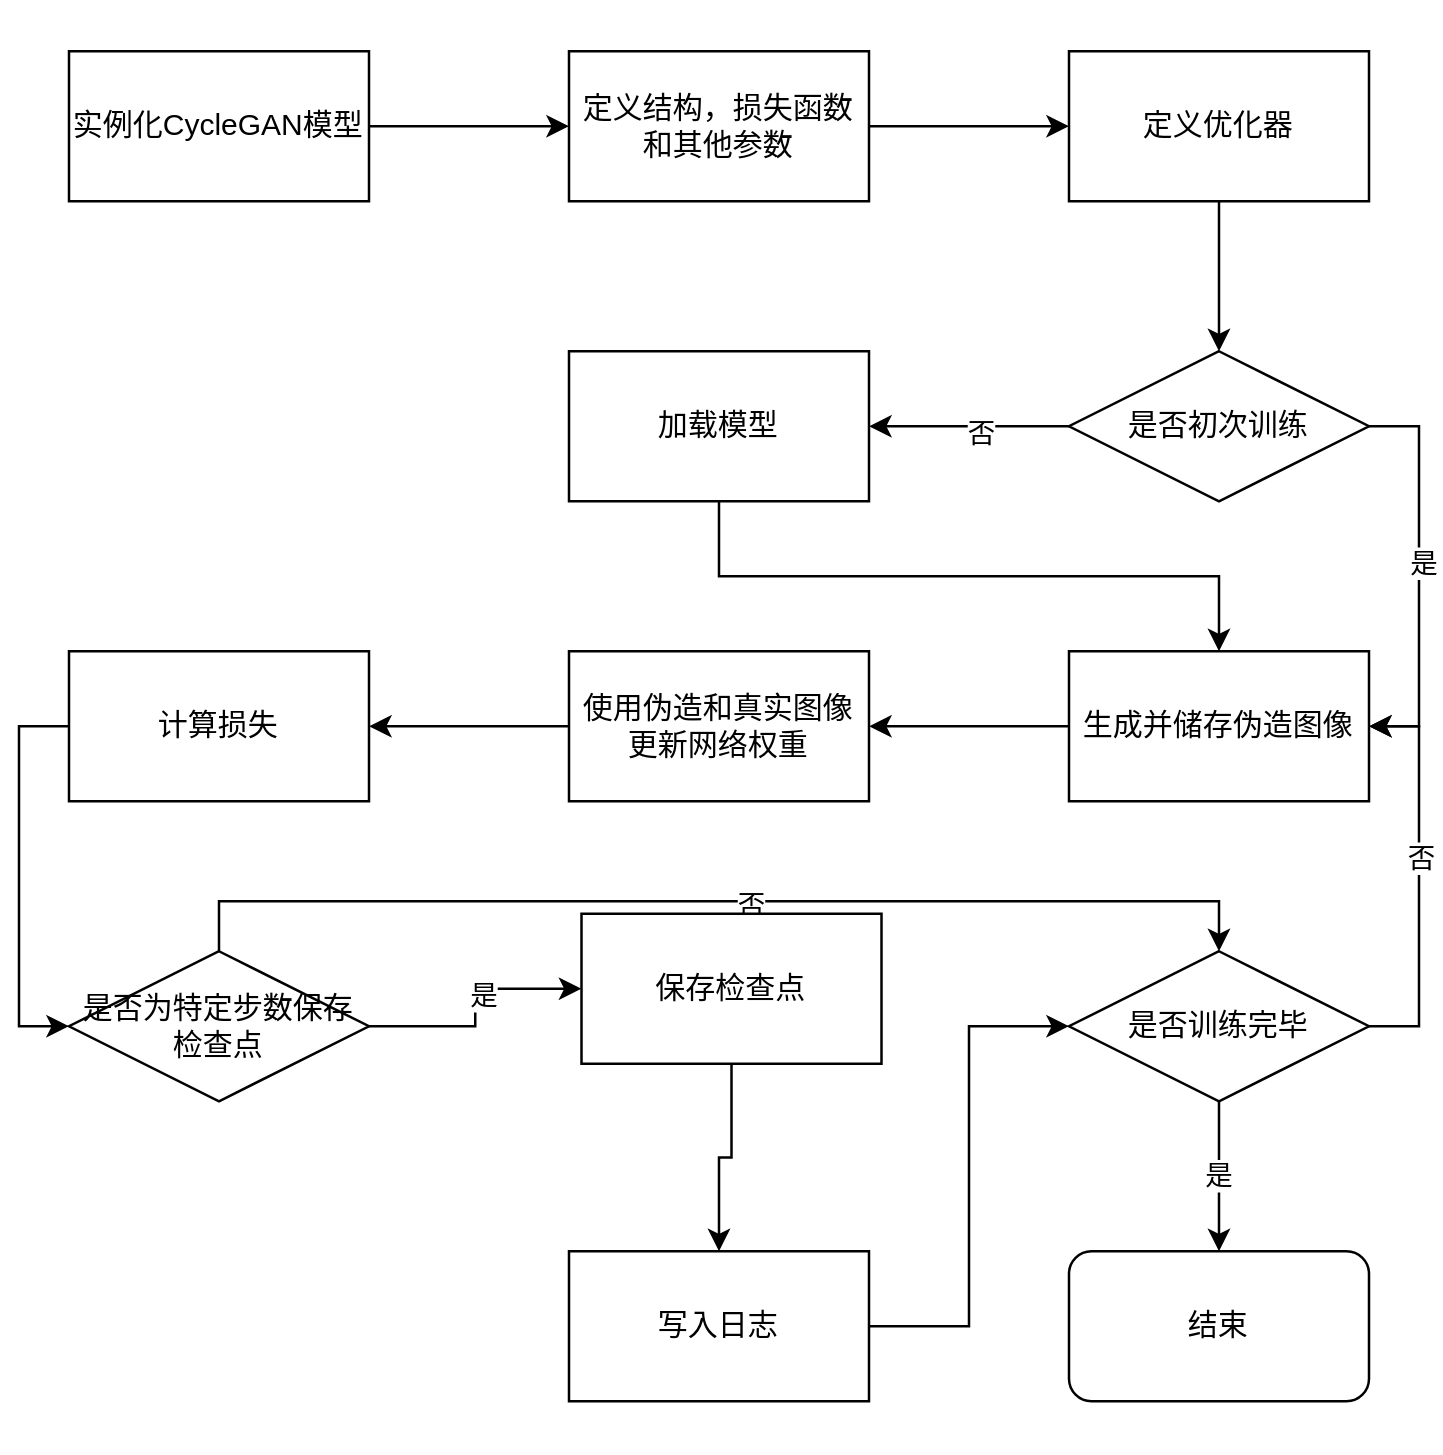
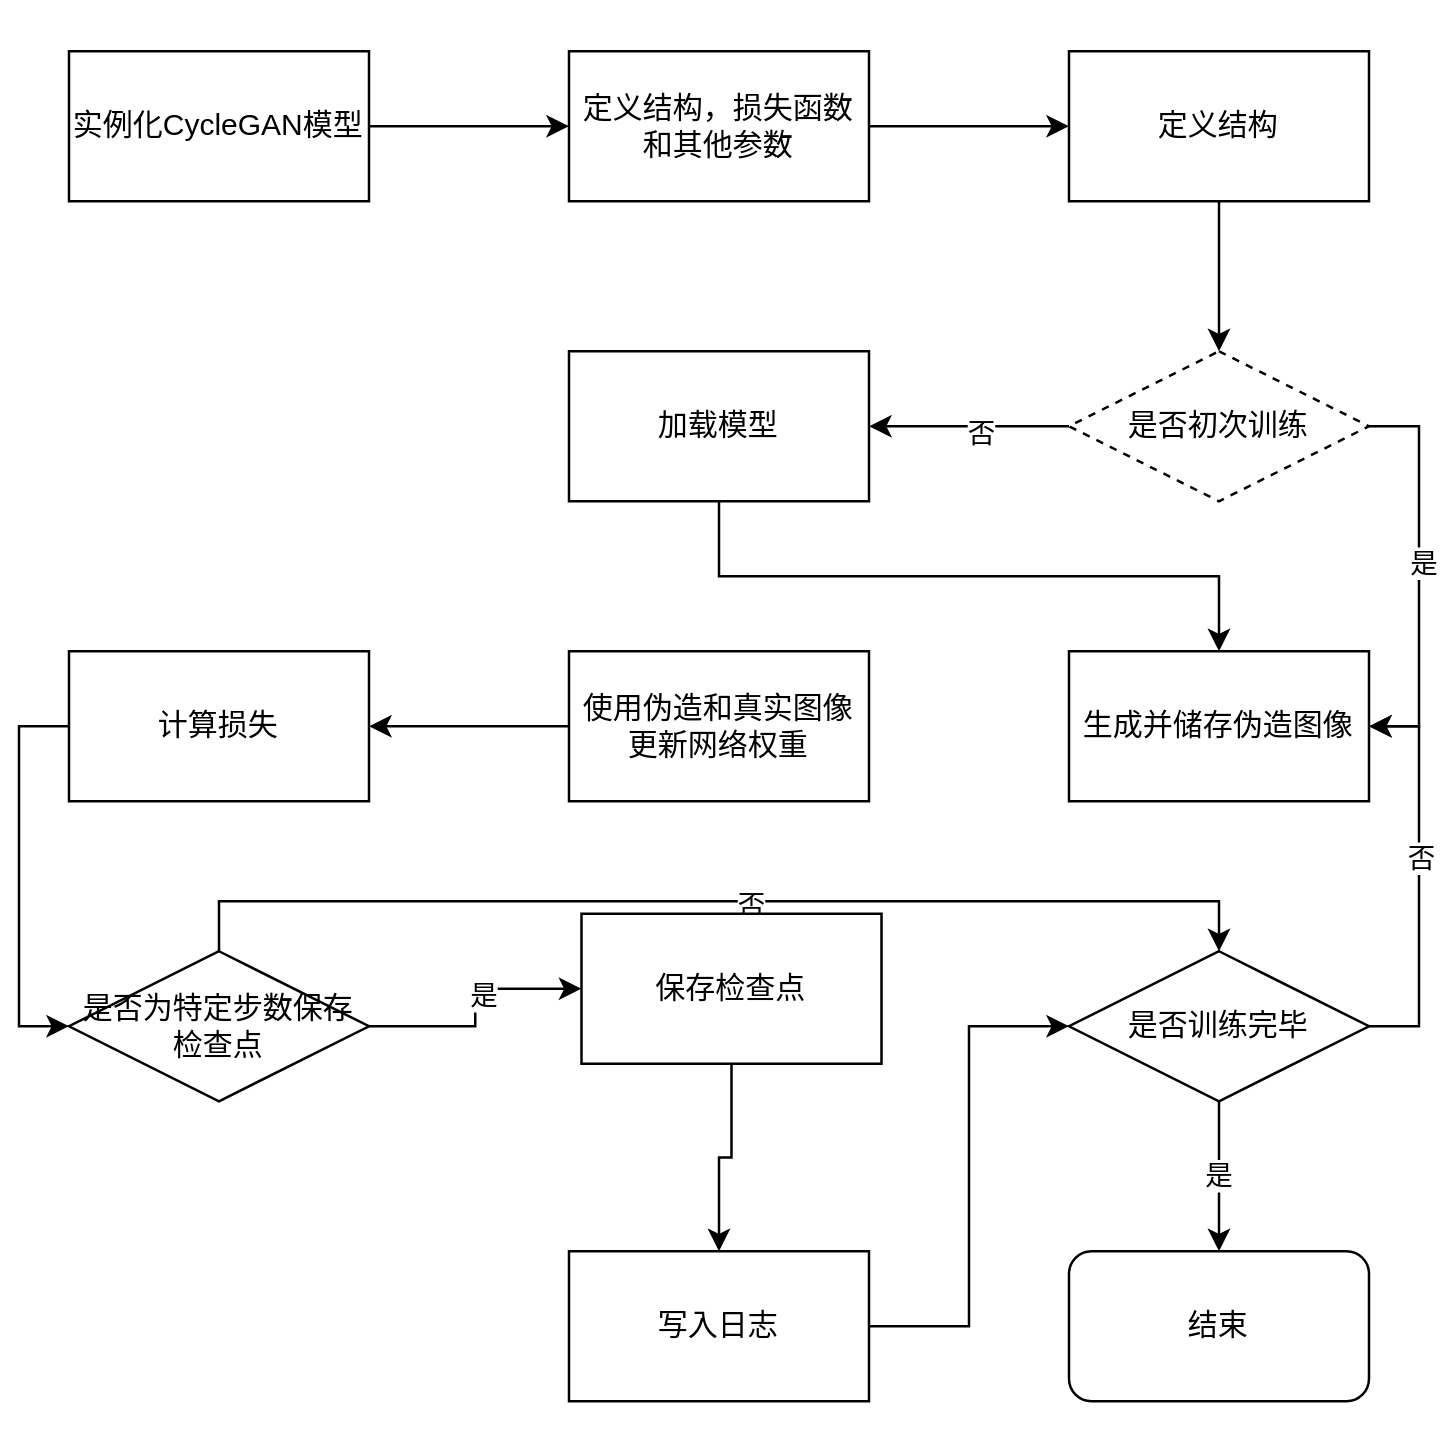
(1219, 126) -> (1219, 126)
(1219, 426) -> (1219, 426)
(977, 726) -> none
